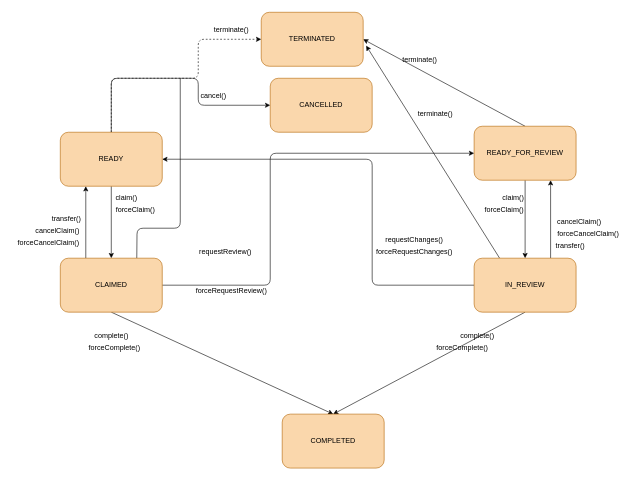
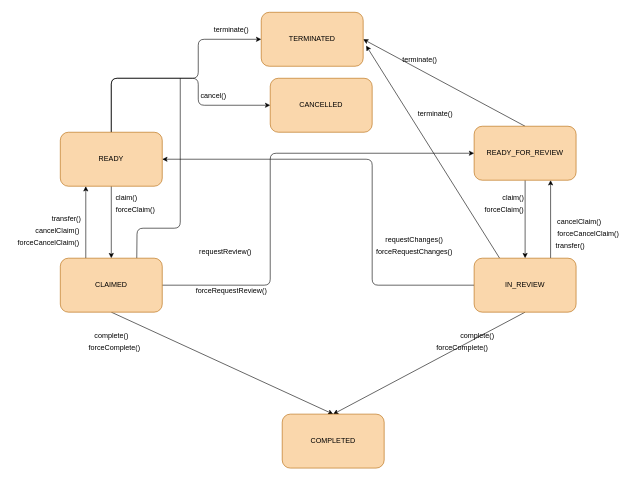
(209, 39) -> (209, 39)
